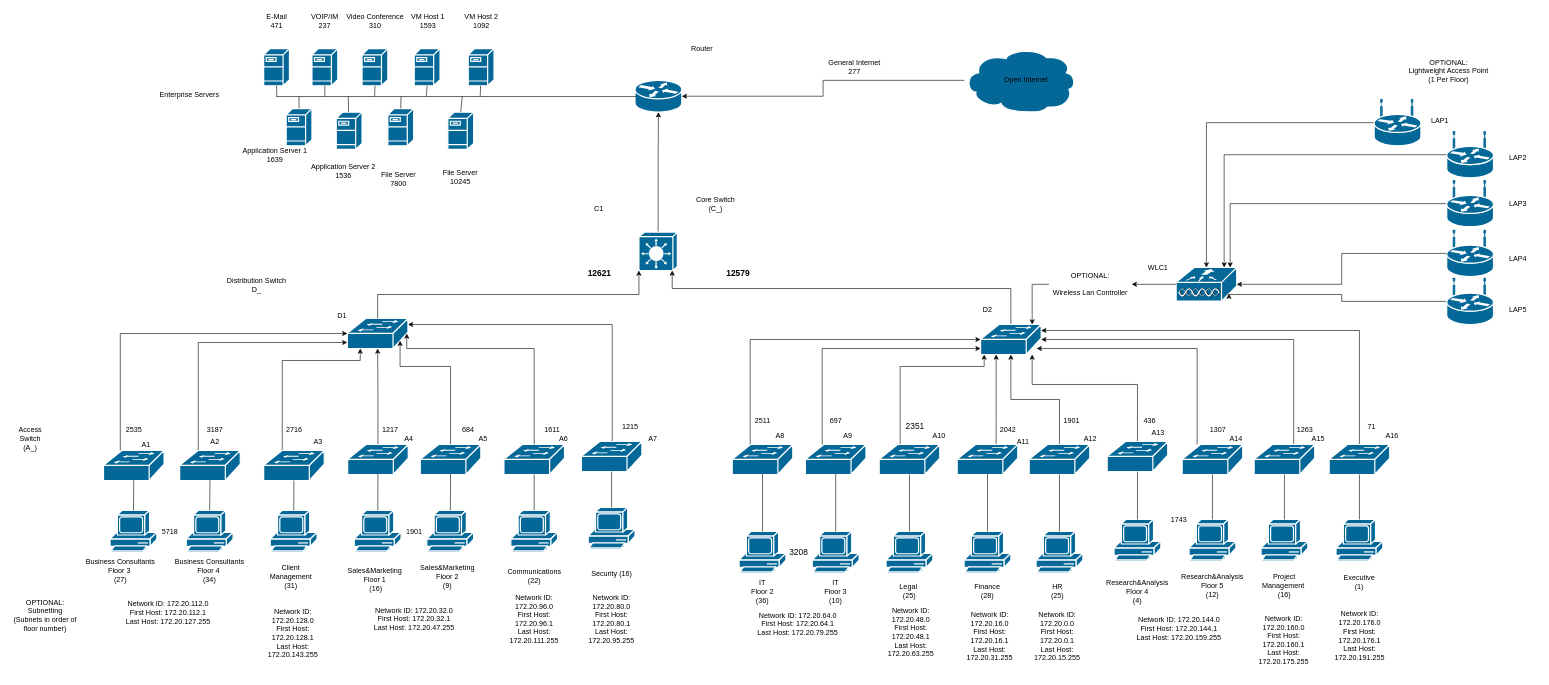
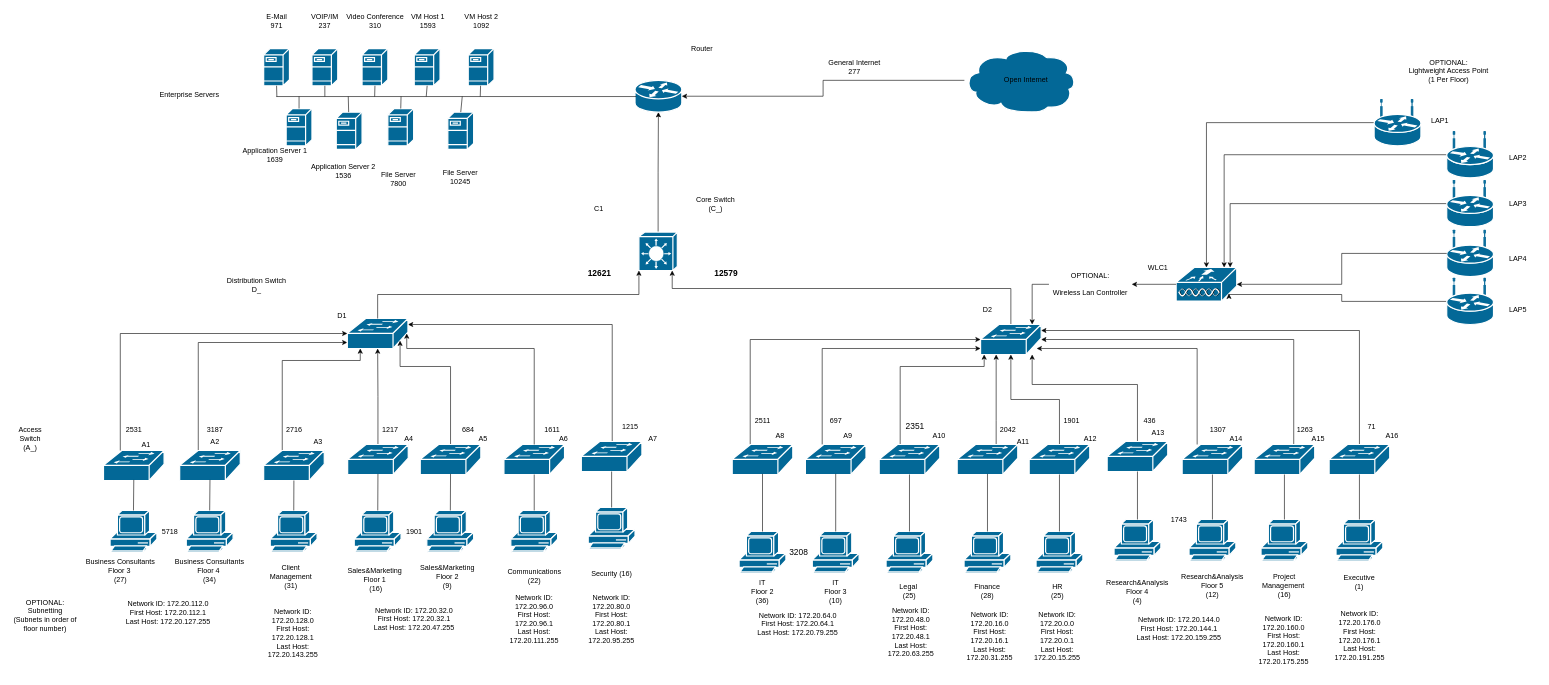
(277, 21) -> (277, 21)
(738, 273) -> (726, 273)
(134, 429) -> (134, 429)
